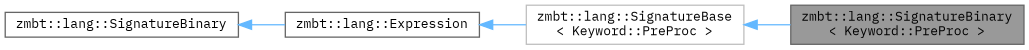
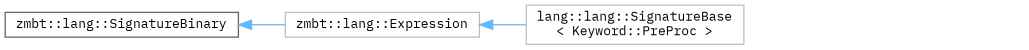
(382, 25) -> (382, 25)
(635, 25) -> (635, 25)
(907, 25) -> none
